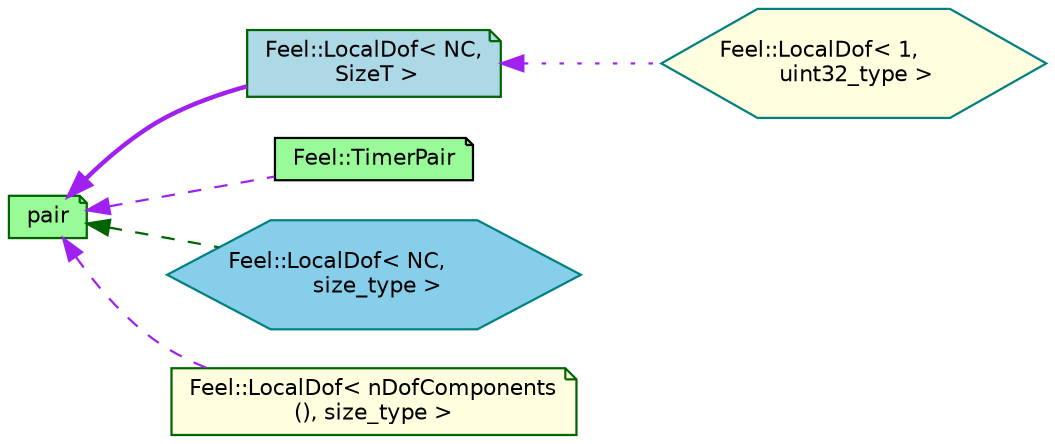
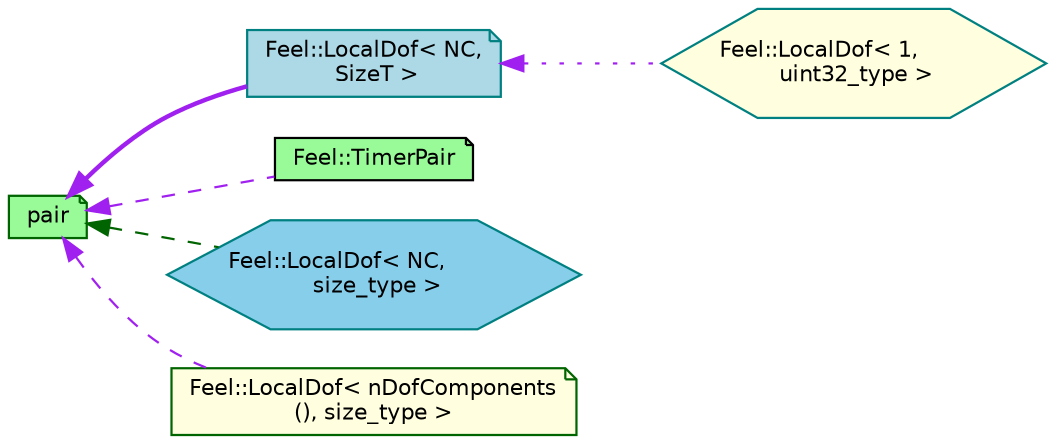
(374, 63) -> (374, 63)
